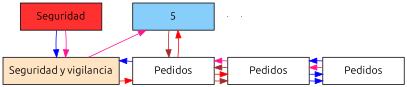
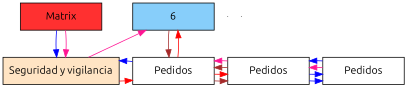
(61, 17) -> (61, 17)
(173, 17) -> (173, 17)
